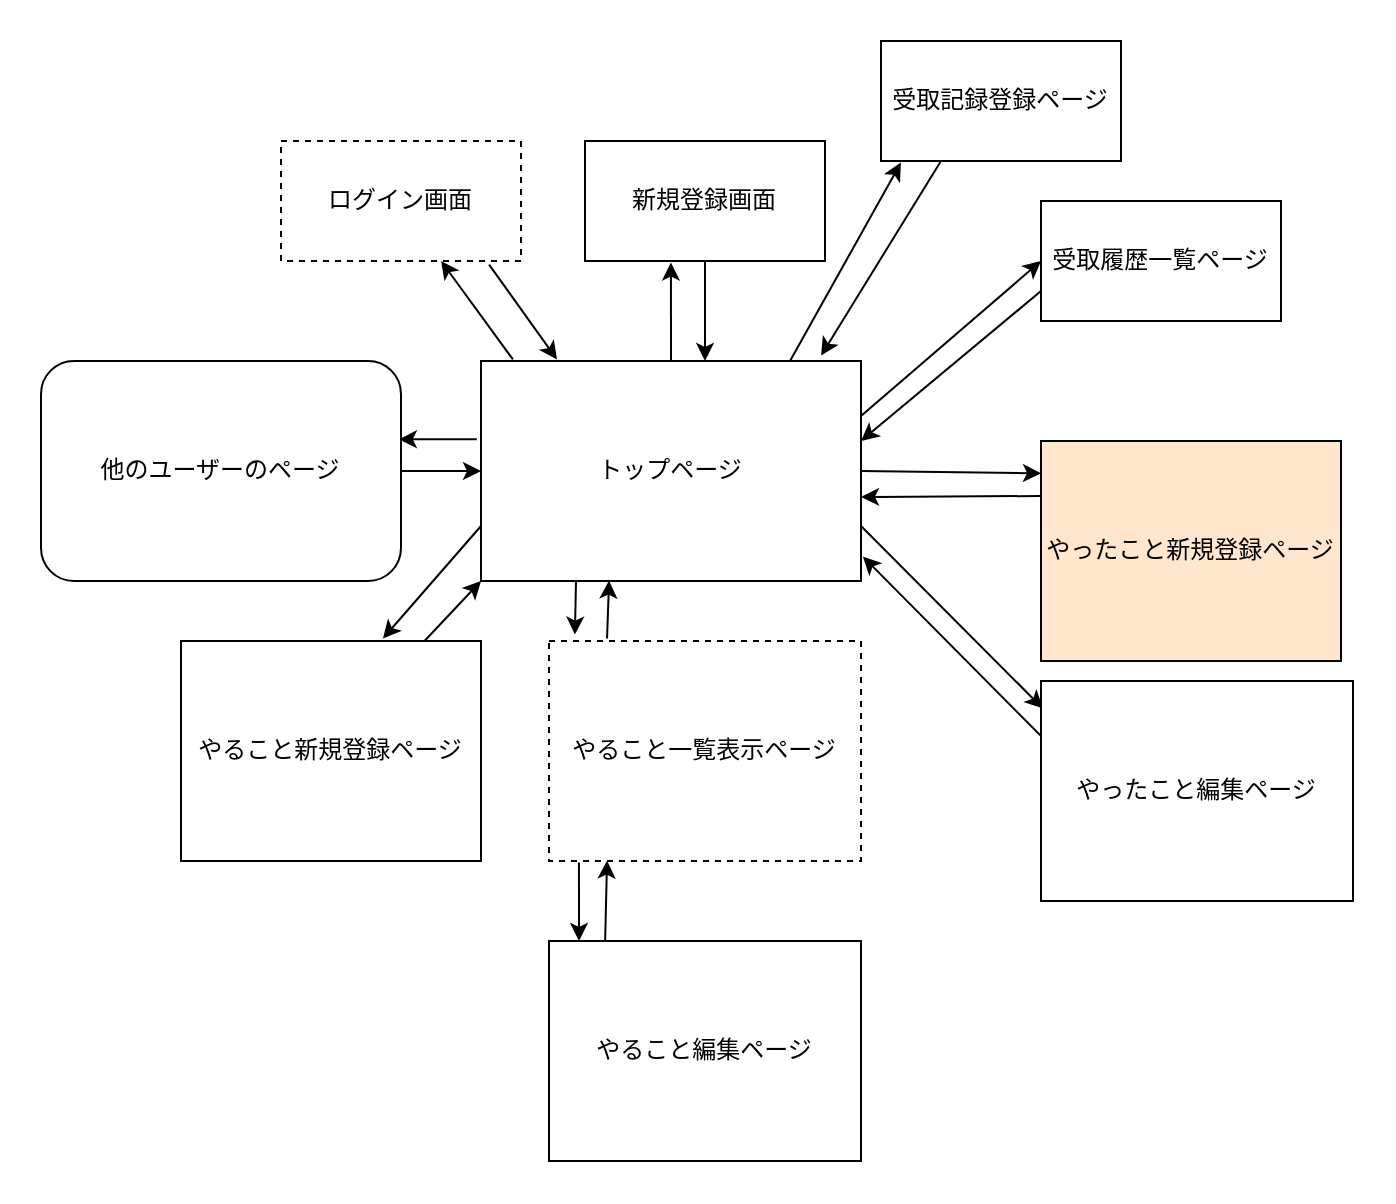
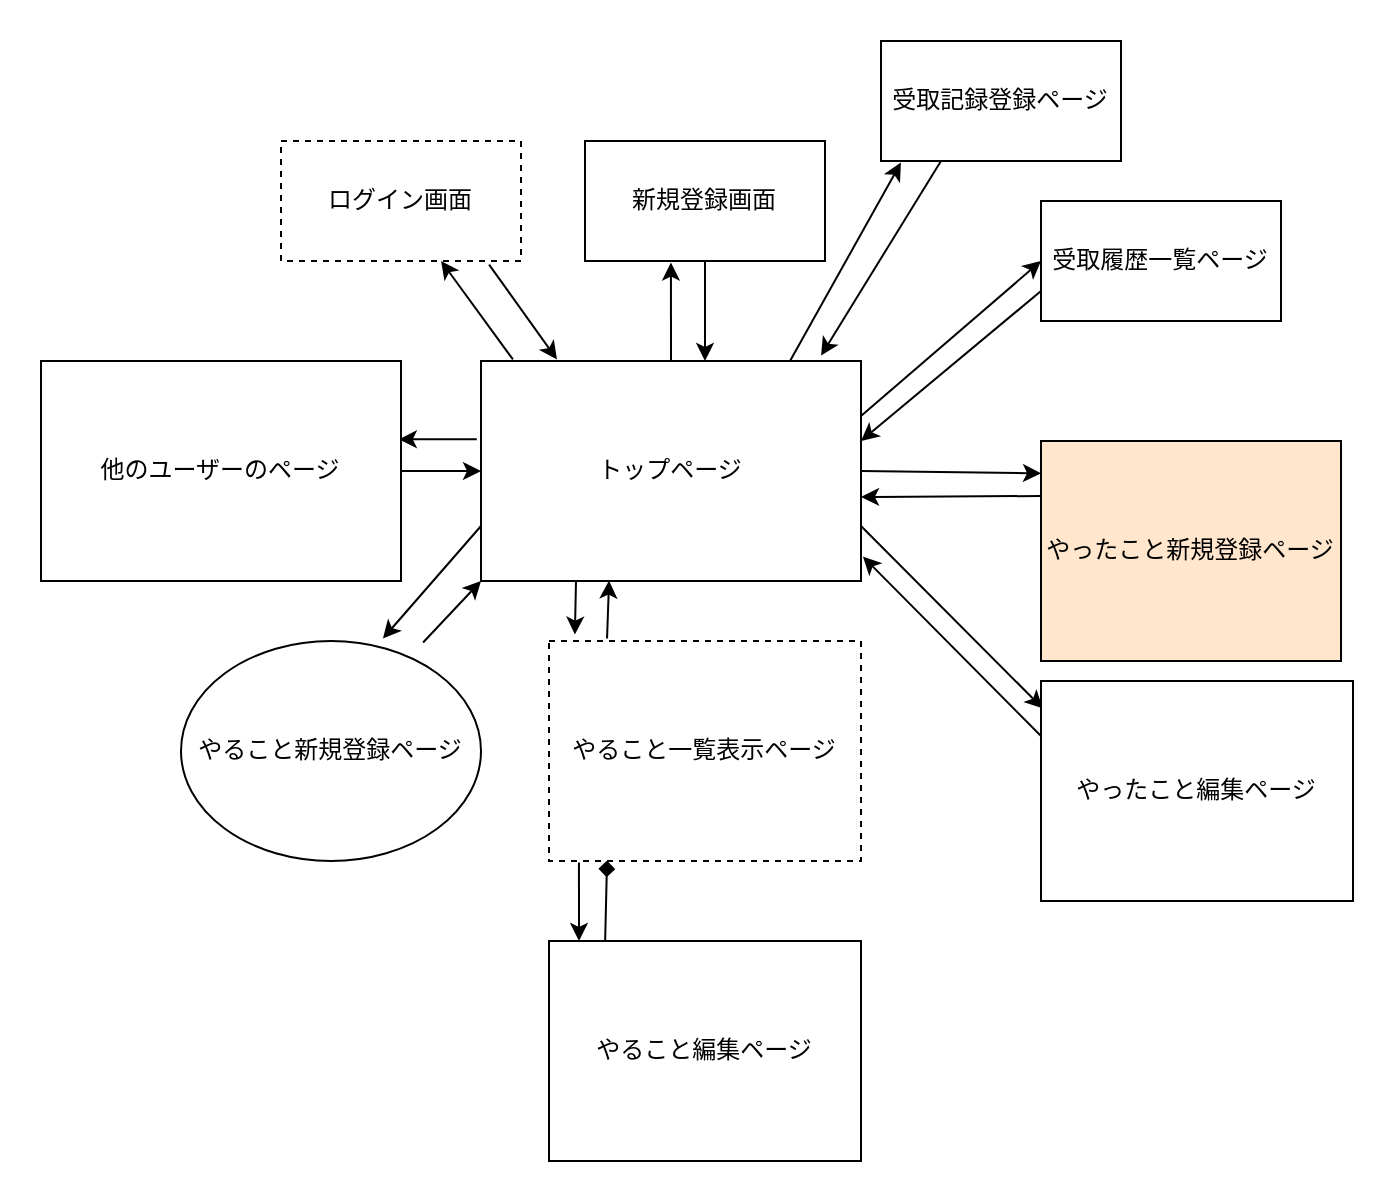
(221, 471) -> (221, 471)
(331, 751) -> (331, 751)
(607, 875) -> (607, 877)
